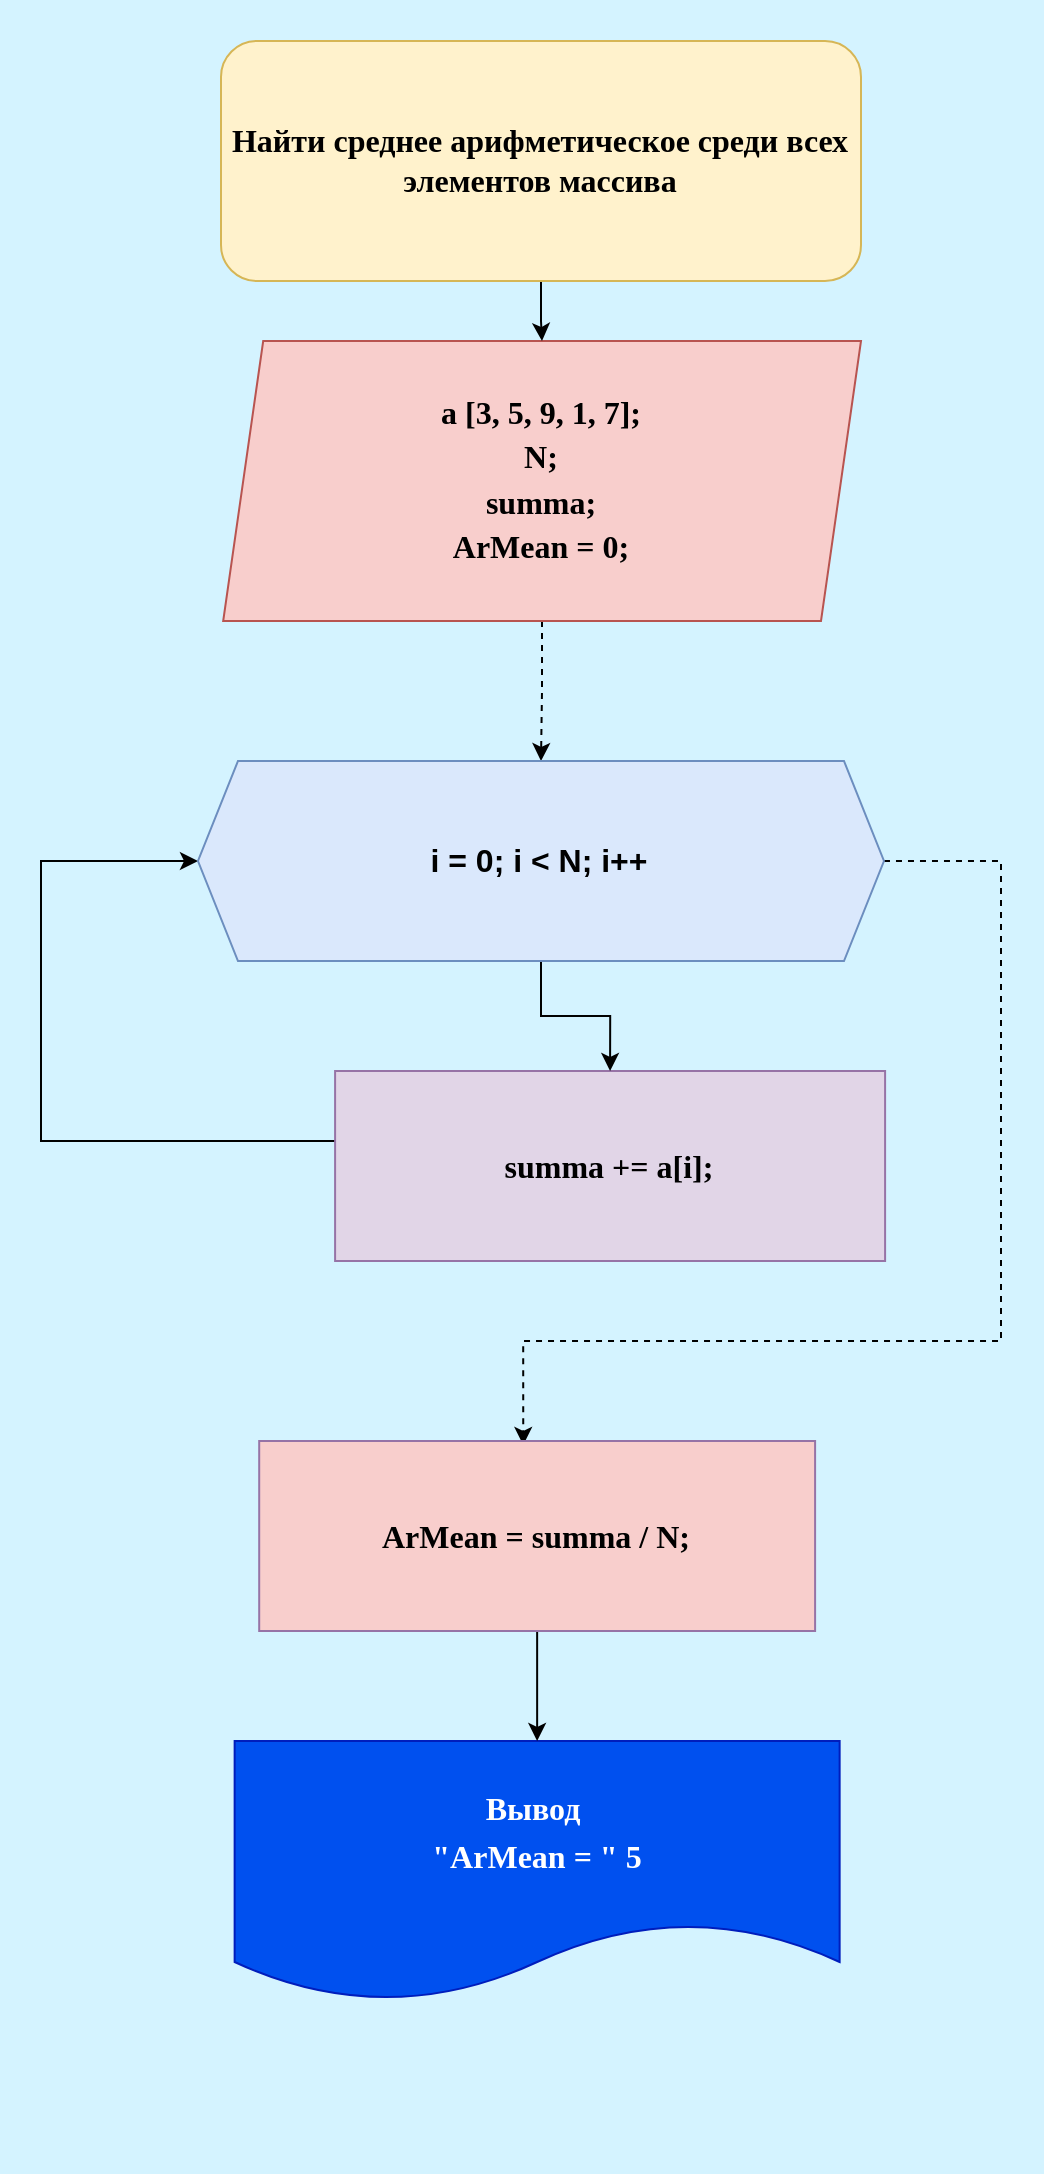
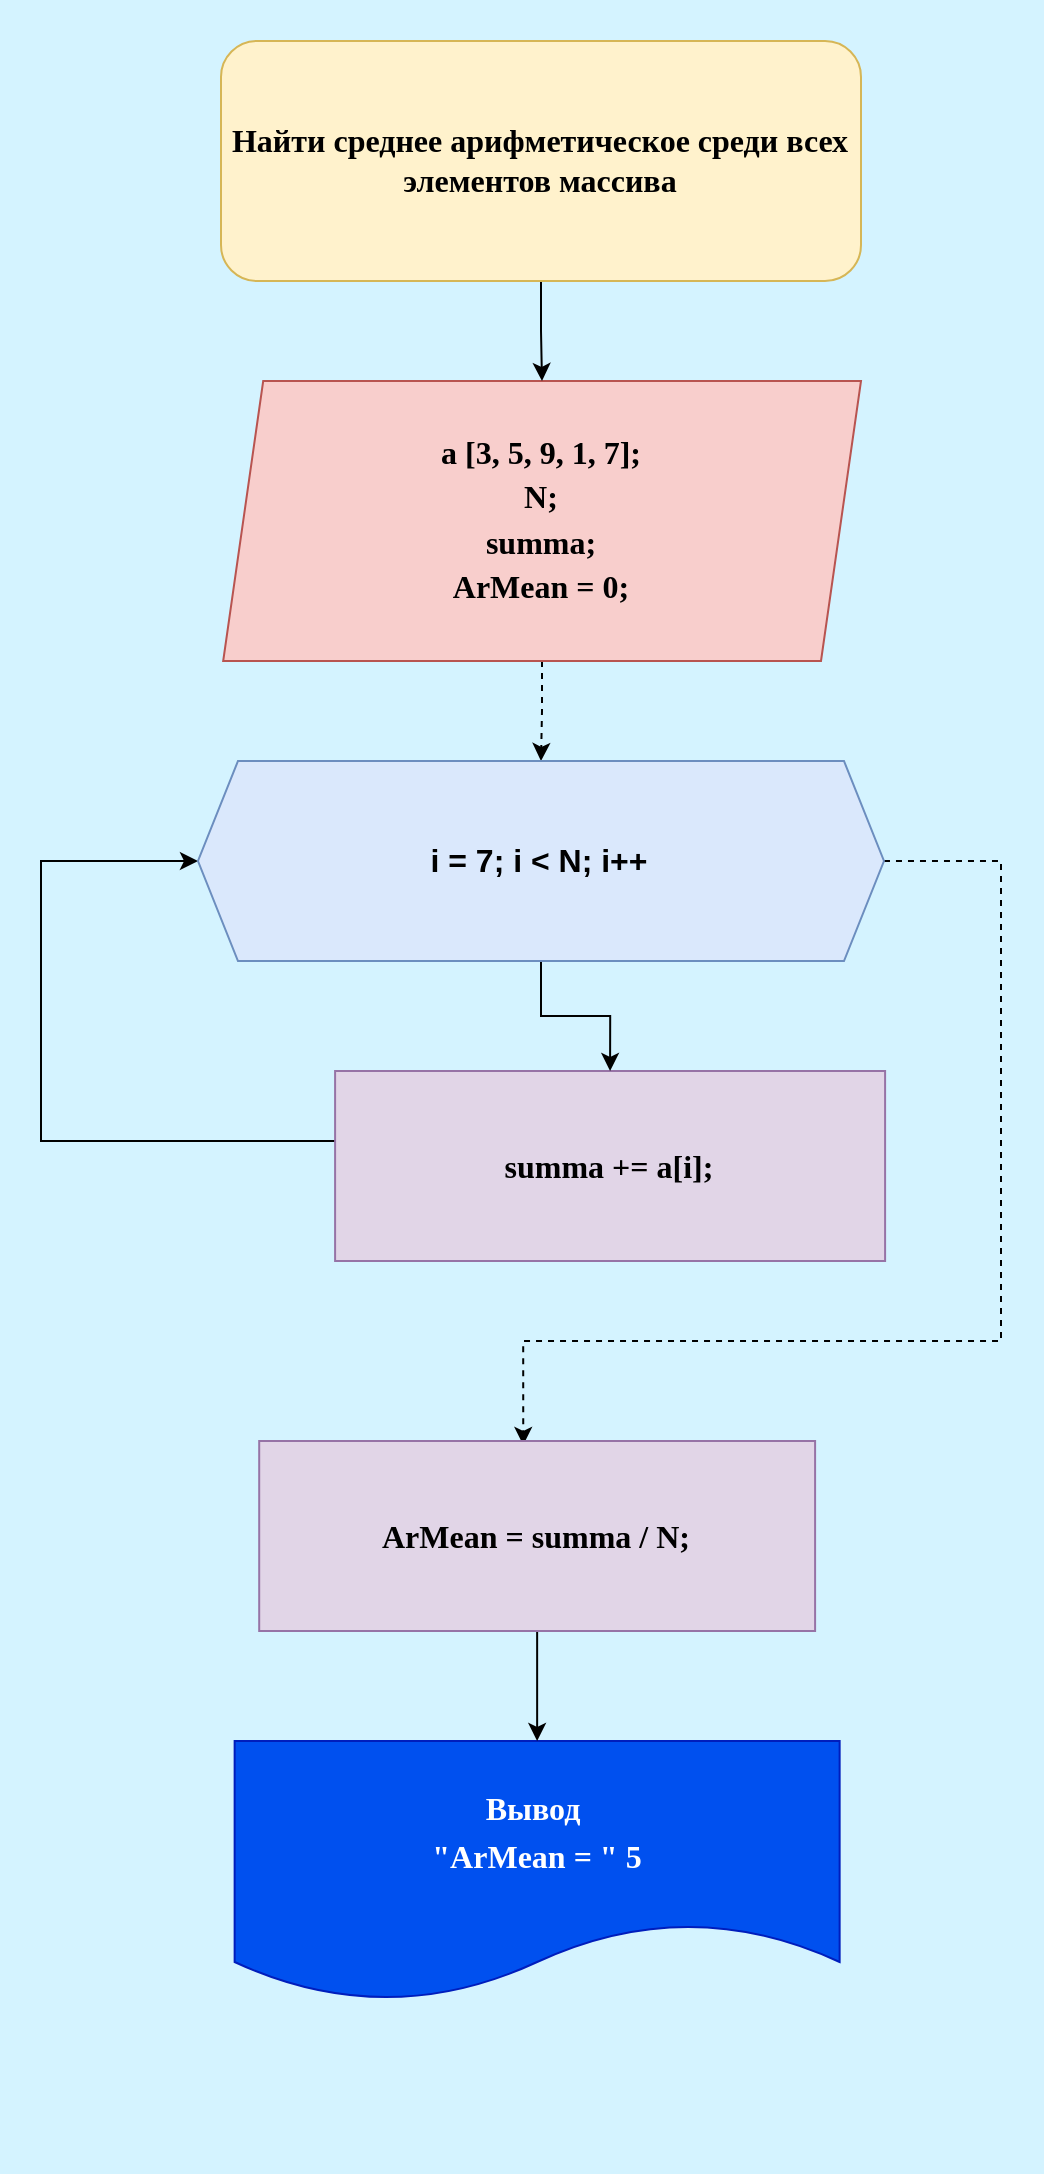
(542, 481) -> (542, 521)
(540, 861) -> (540, 861)
(537, 1536) -> (537, 1536)
